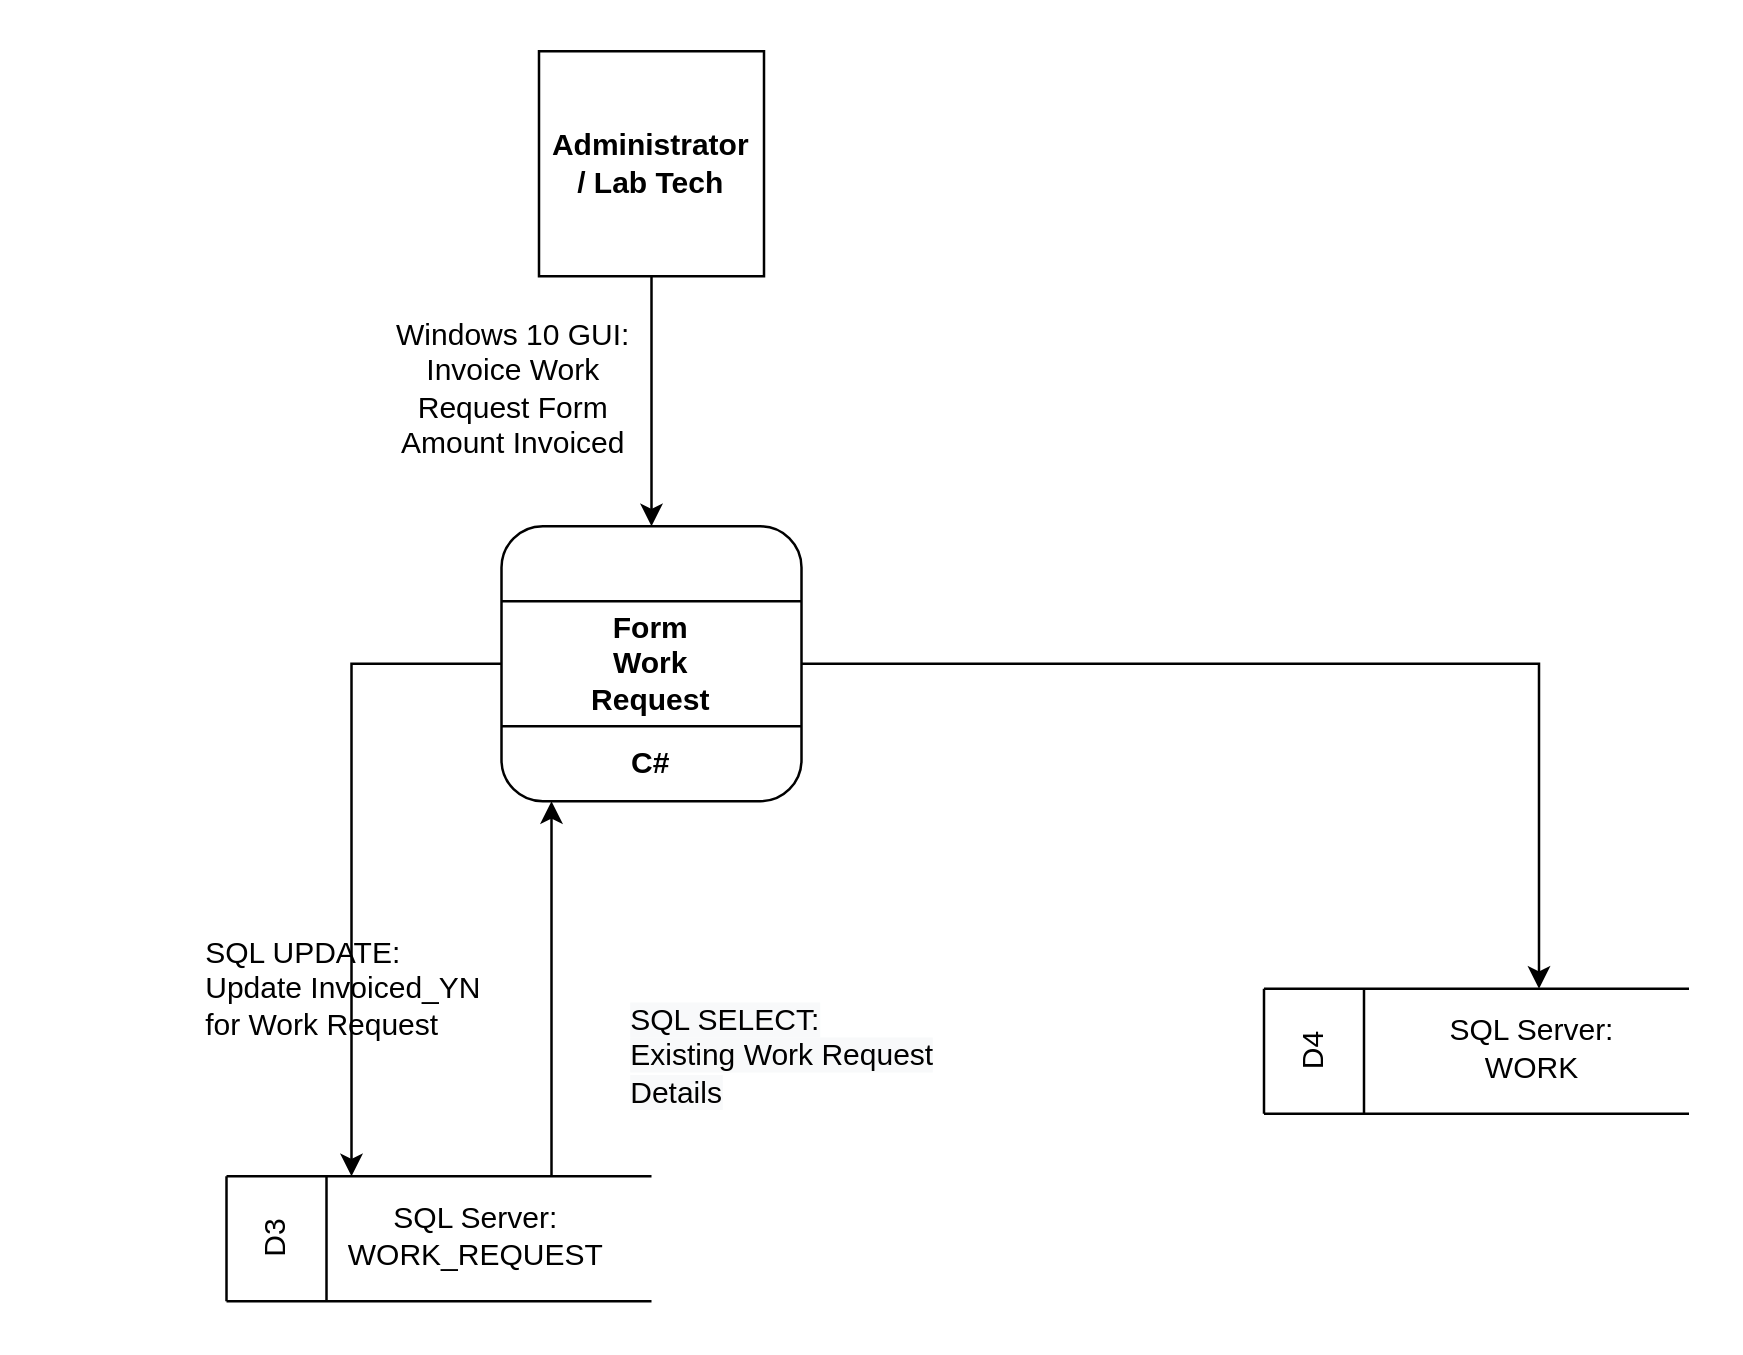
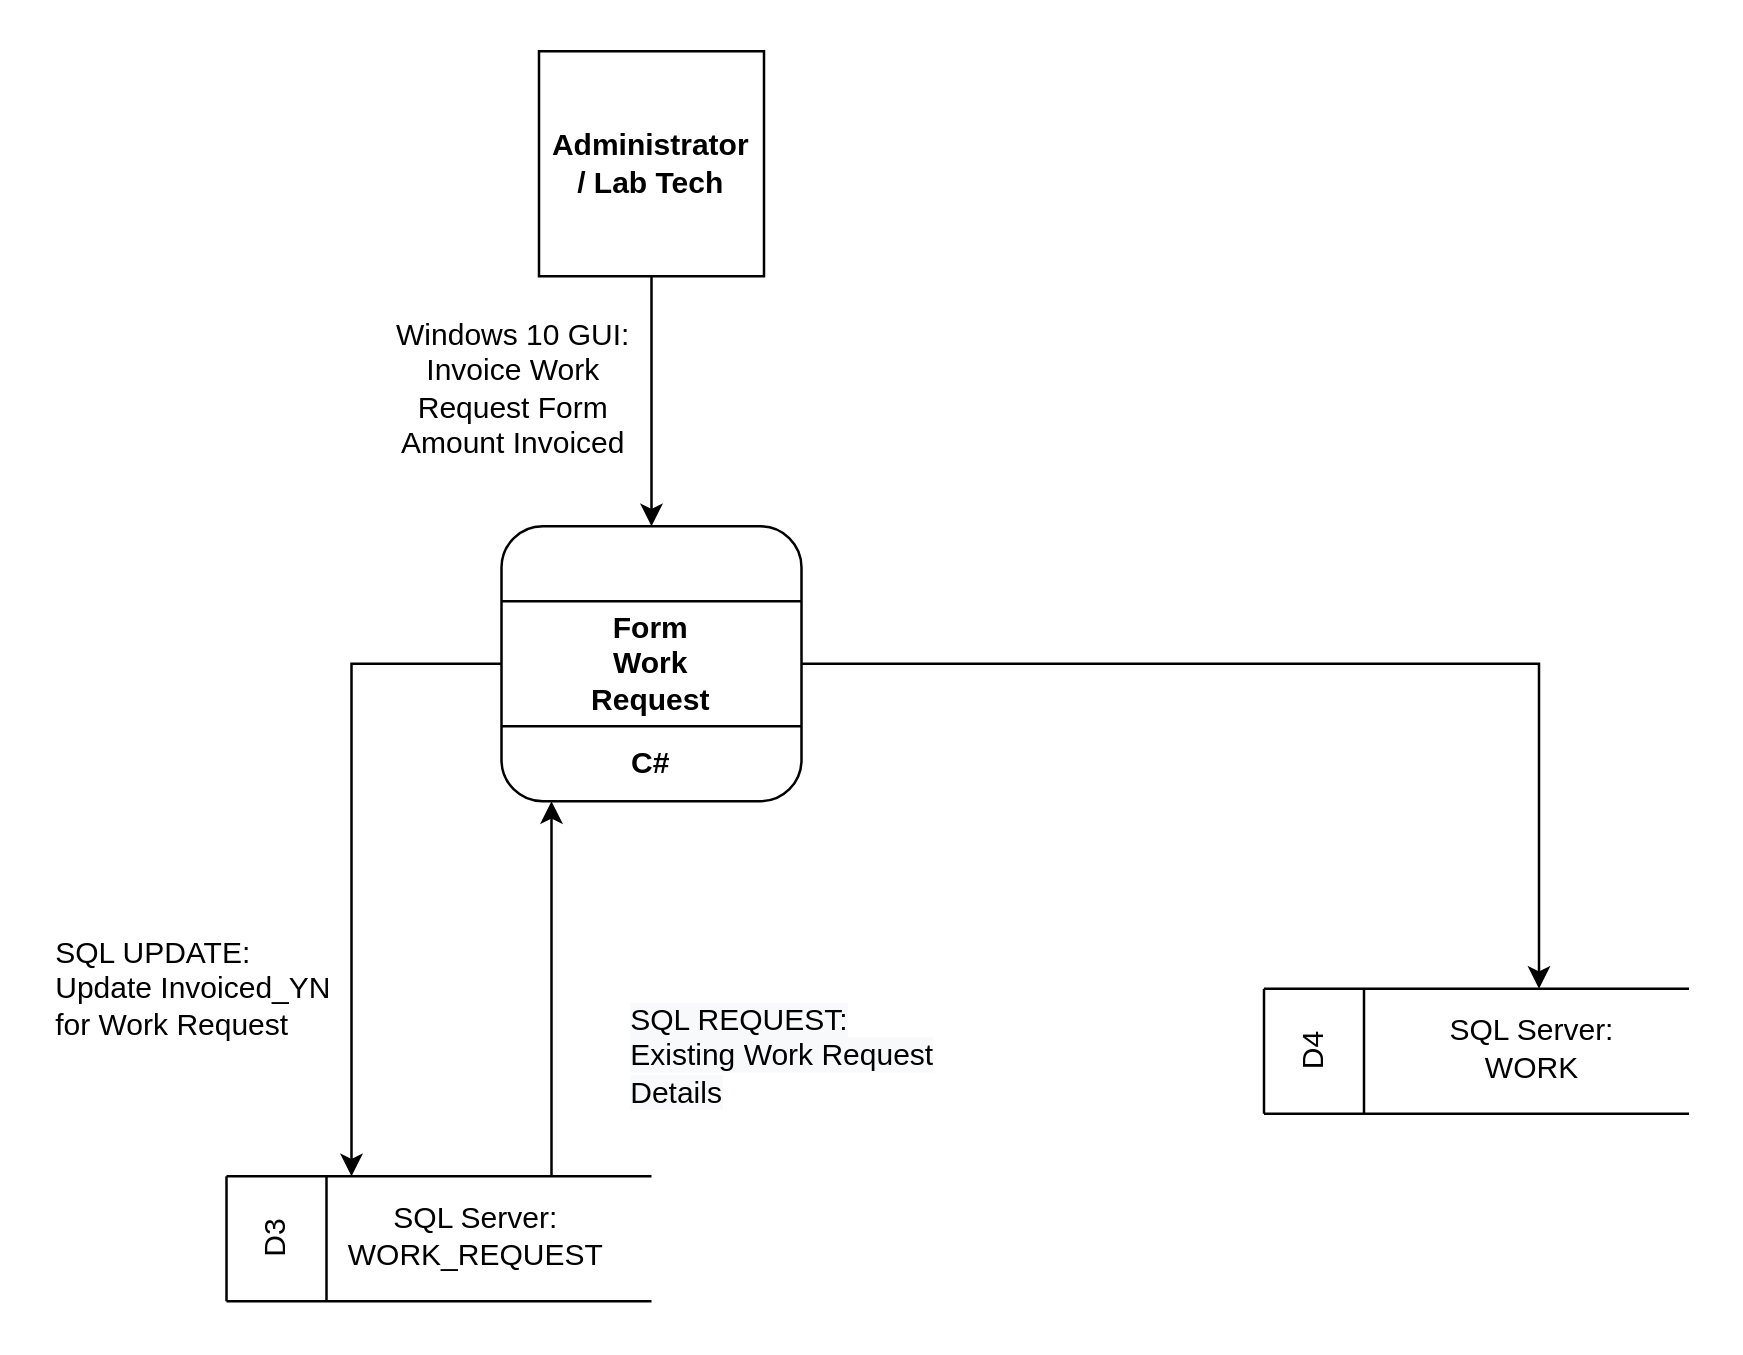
(351, 989) -> (201, 989)
(816, 1058) -> (816, 1058)
